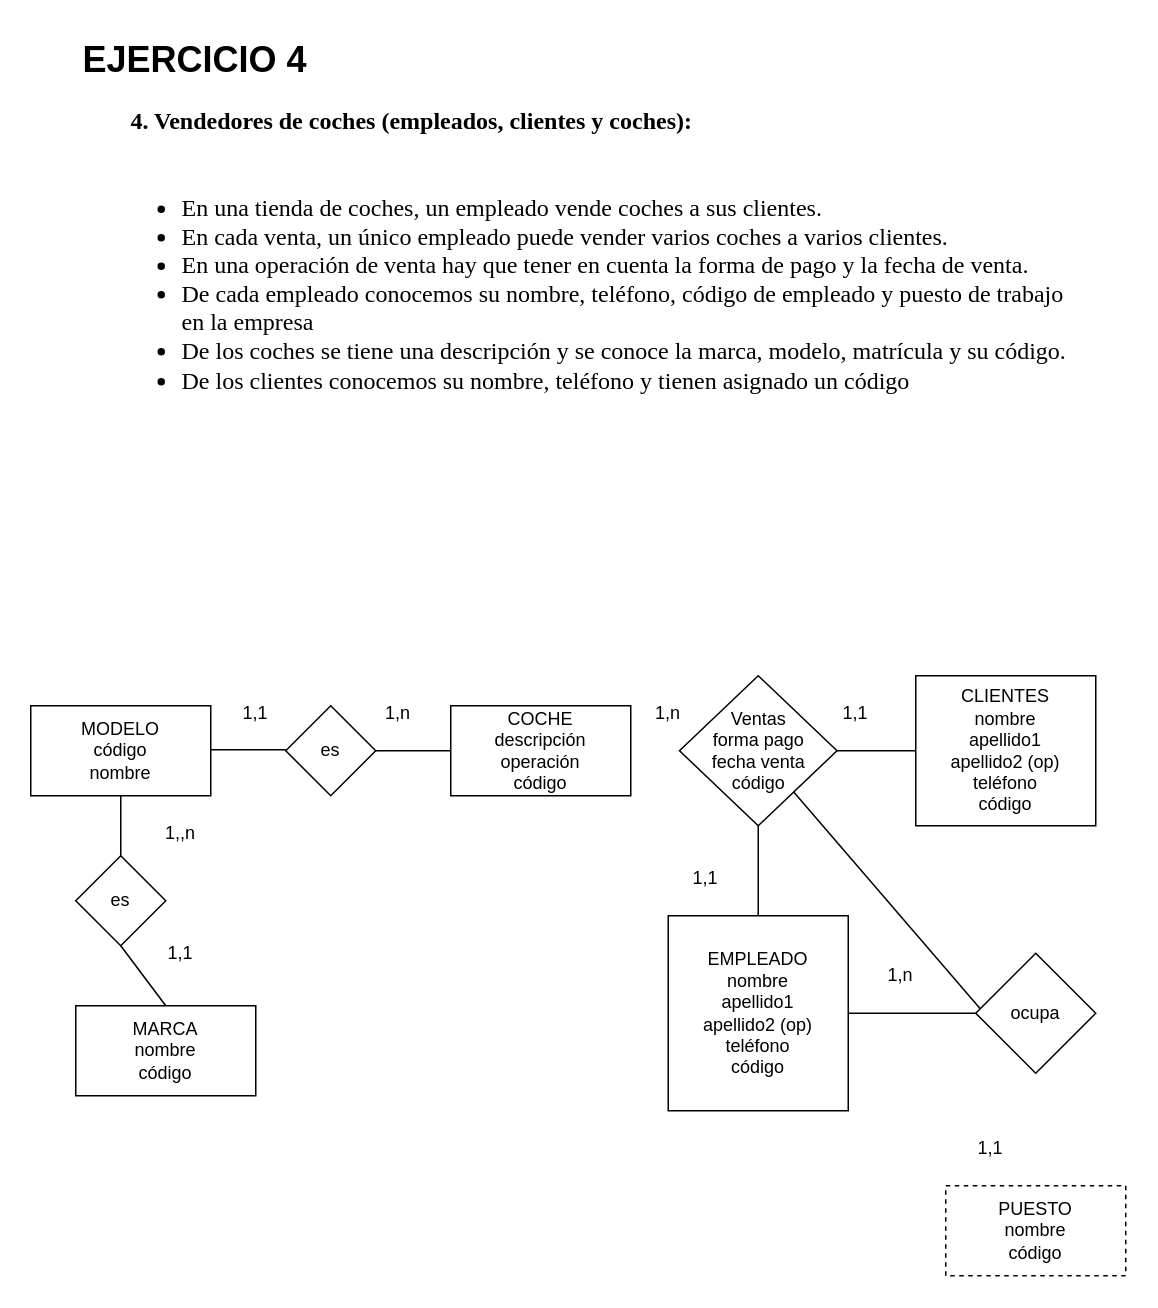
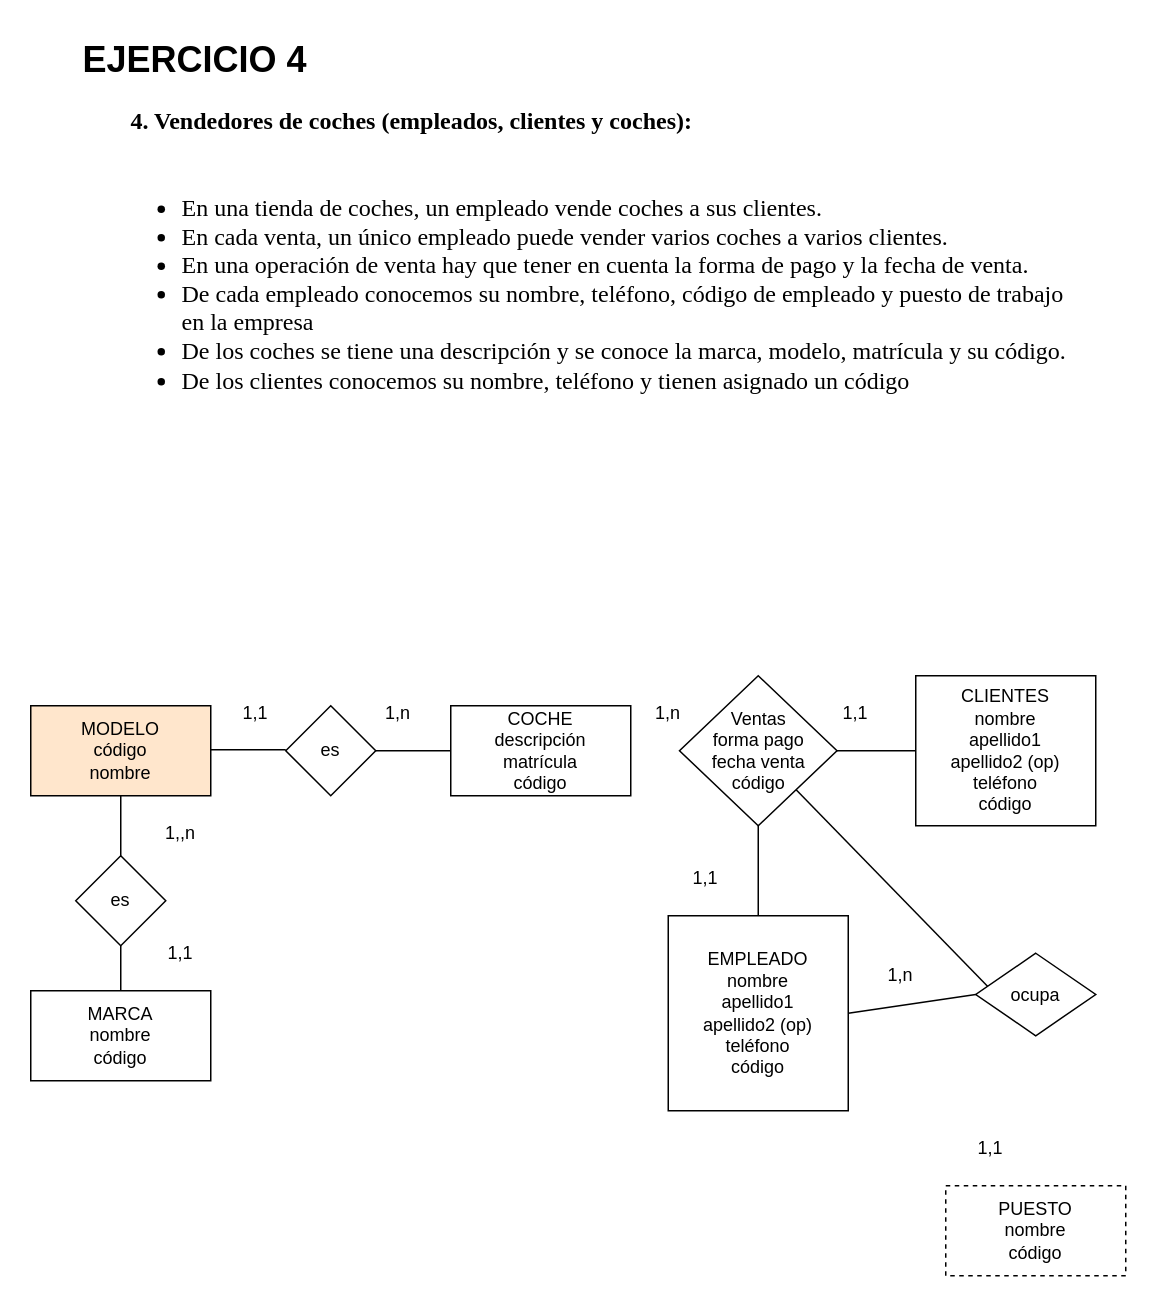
(121, 751) -> (121, 751)
(541, 751) -> (541, 751)
(1036, 1013) -> (1036, 995)
(166, 1051) -> (121, 1036)
